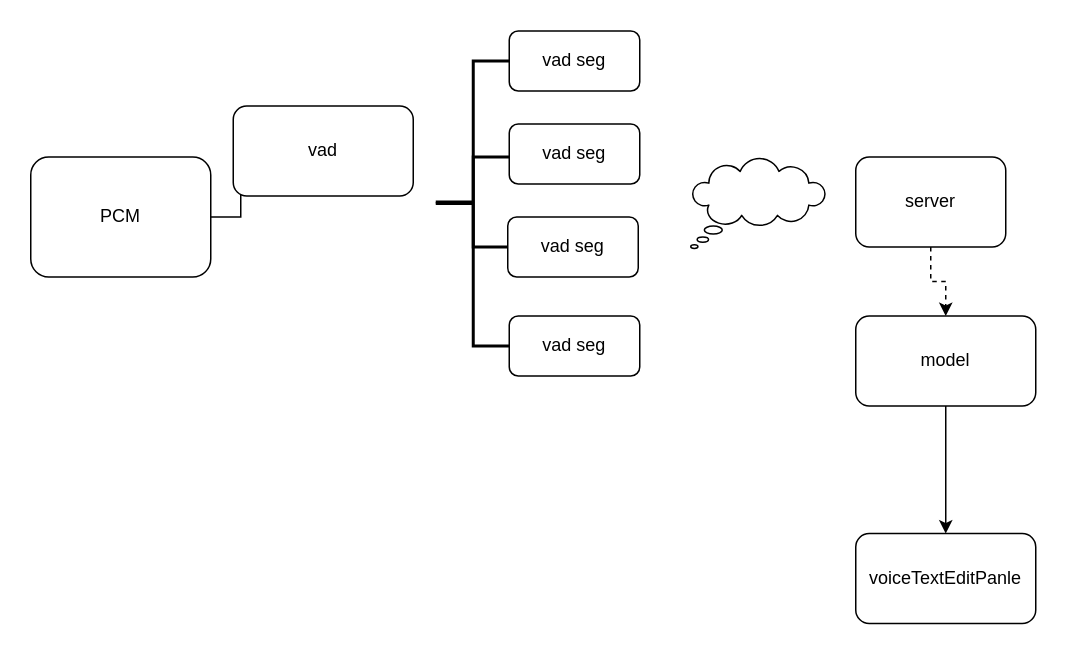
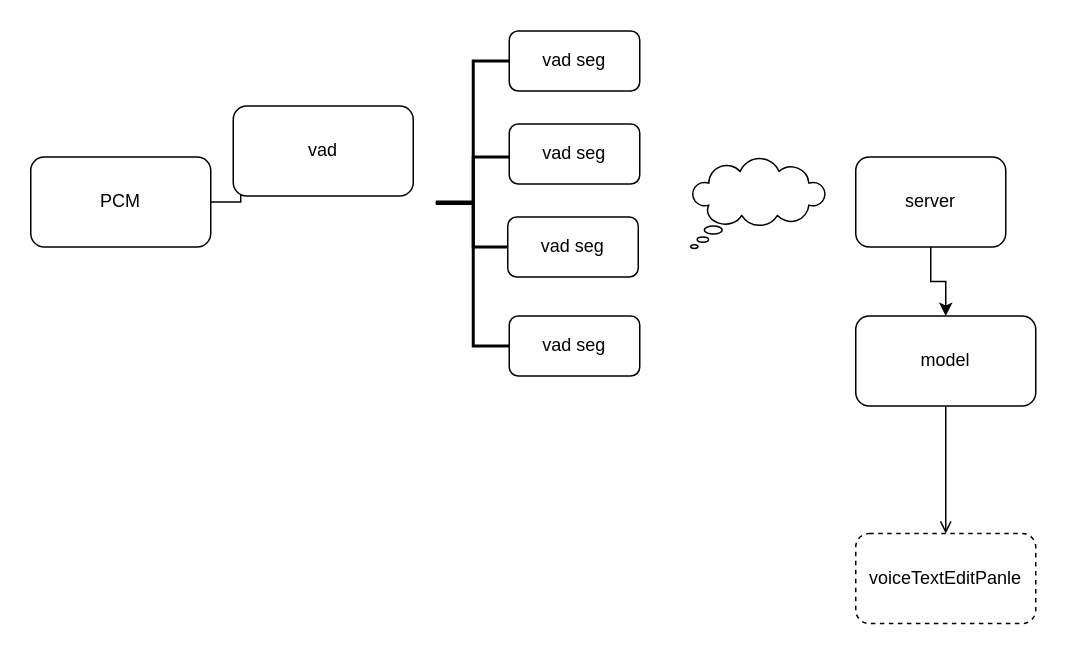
(121, 217) -> (121, 202)
(933, 281) -> (933, 281)
(946, 522) -> (946, 524)
(946, 578) -> (946, 578)
